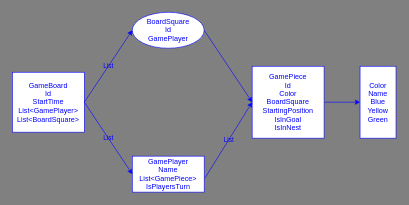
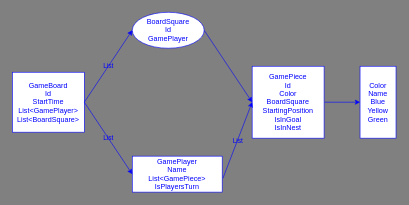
(168, 174) -> (177, 174)
